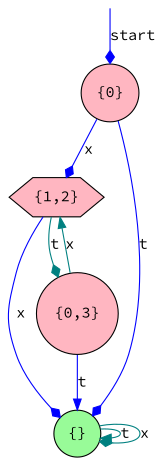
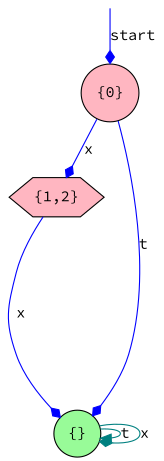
(77, 314) -> none
